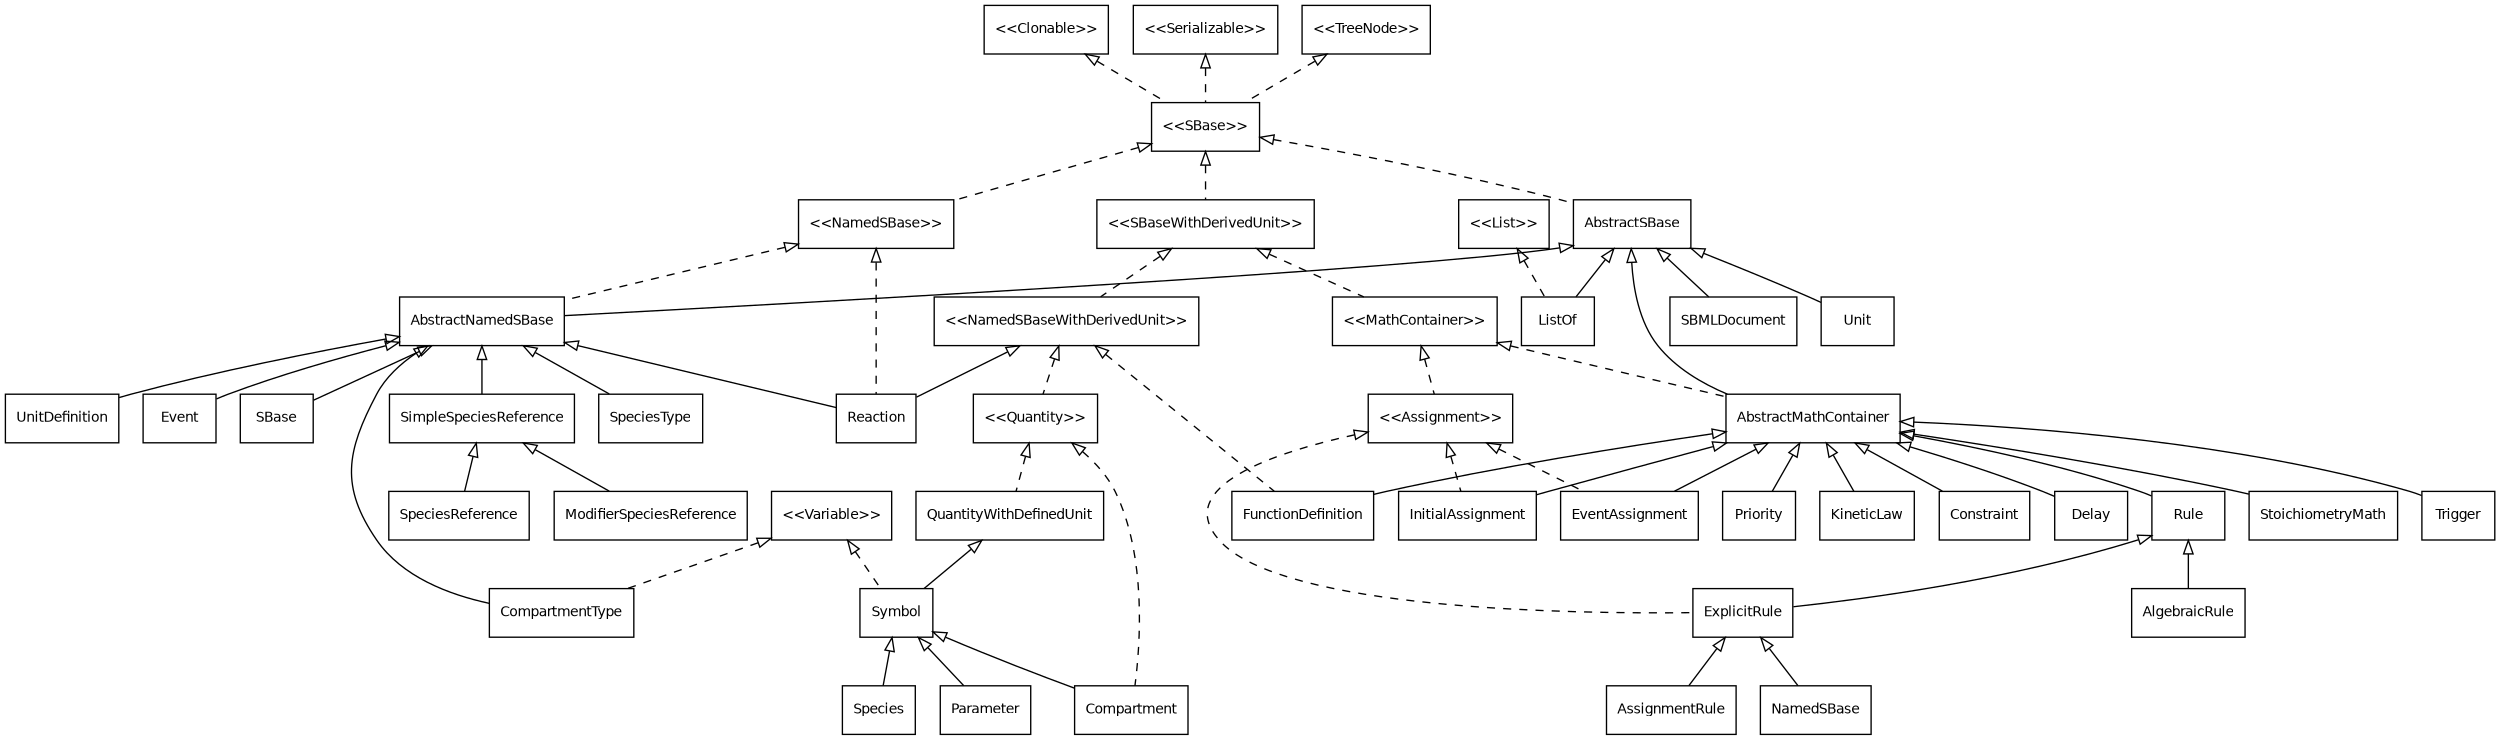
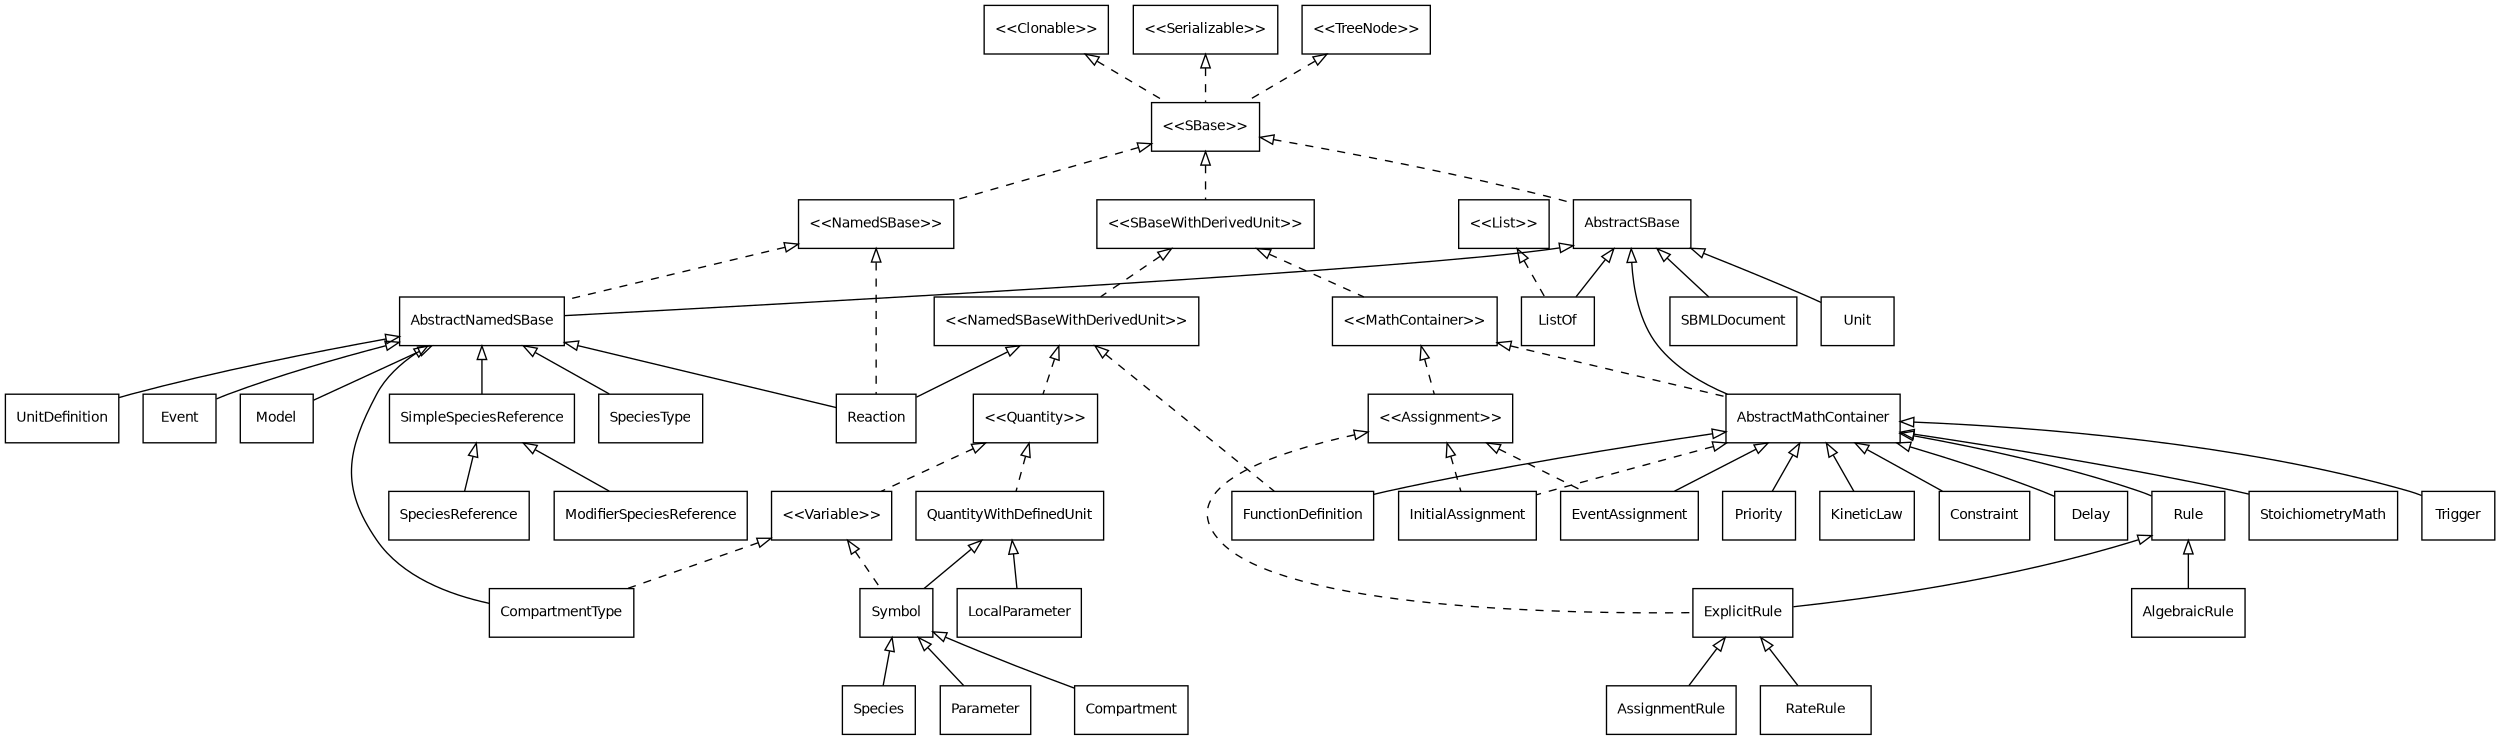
(277, 418) -> (277, 418)
(1625, 471) -> (1625, 471)
(1135, 561) -> (927, 470)
none -> (1019, 613)
(1816, 710) -> (1816, 710)
